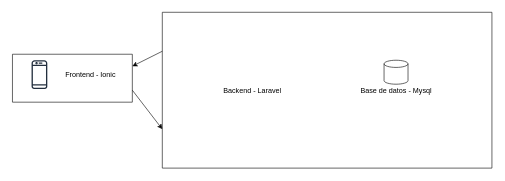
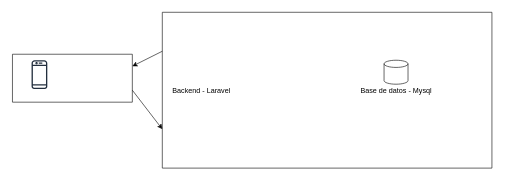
(90, 75) -> none
(252, 91) -> (201, 91)
